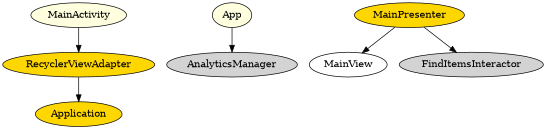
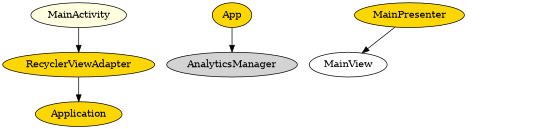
(232, 15) -> (232, 15)
(471, 65) -> none
